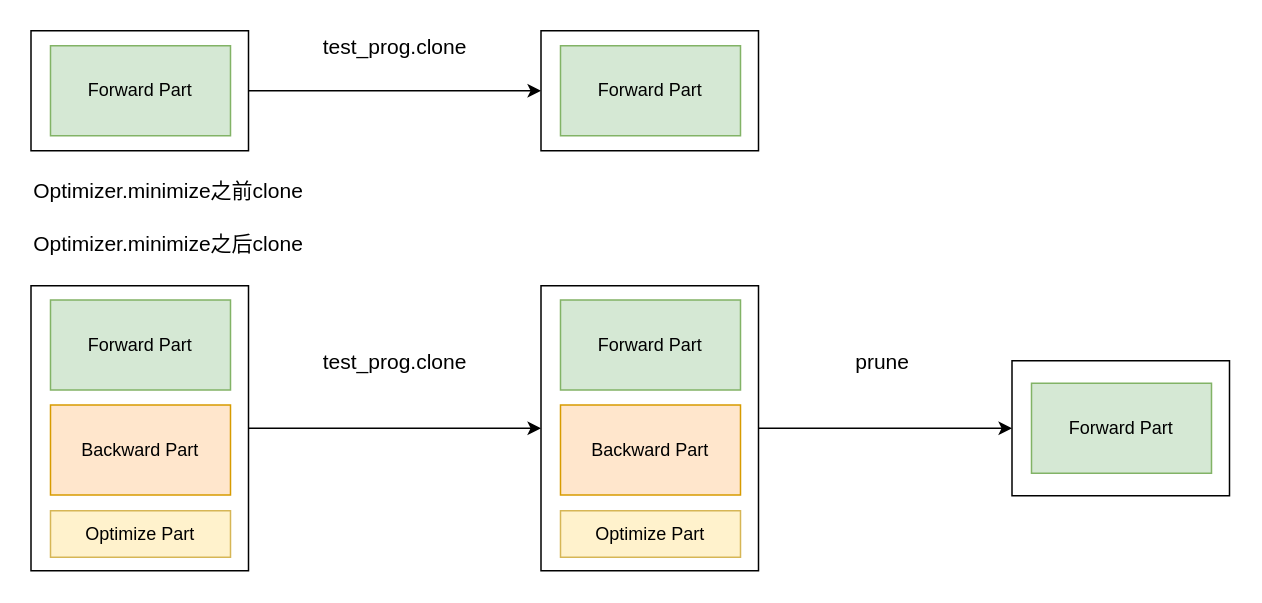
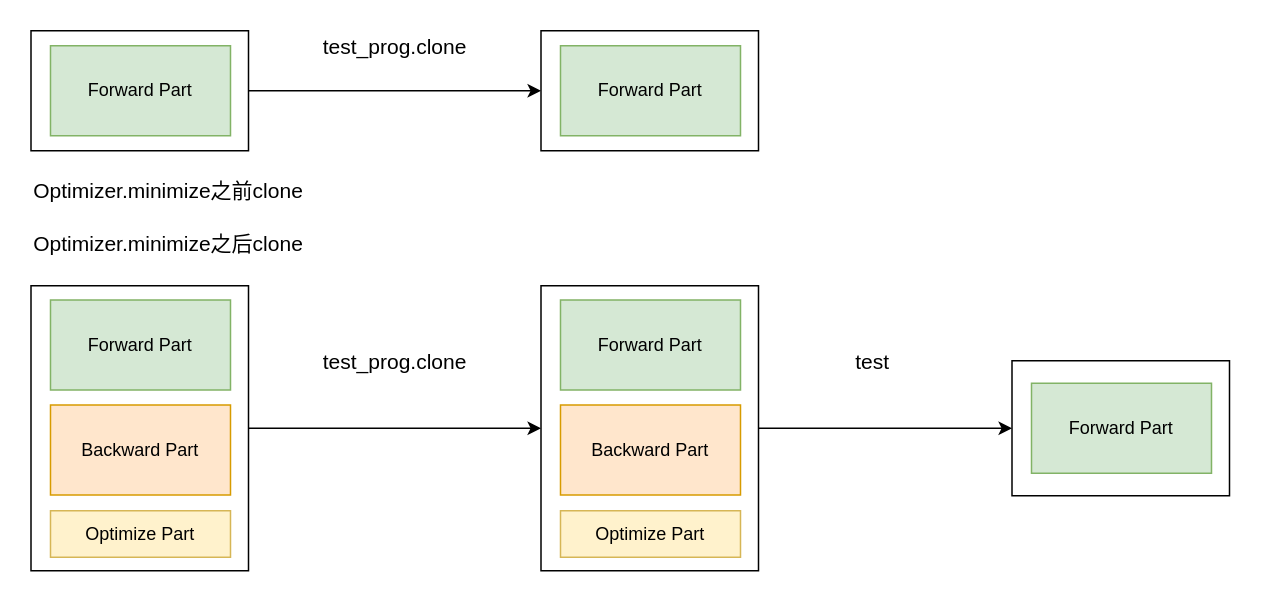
(885, 363) -> (879, 363)
